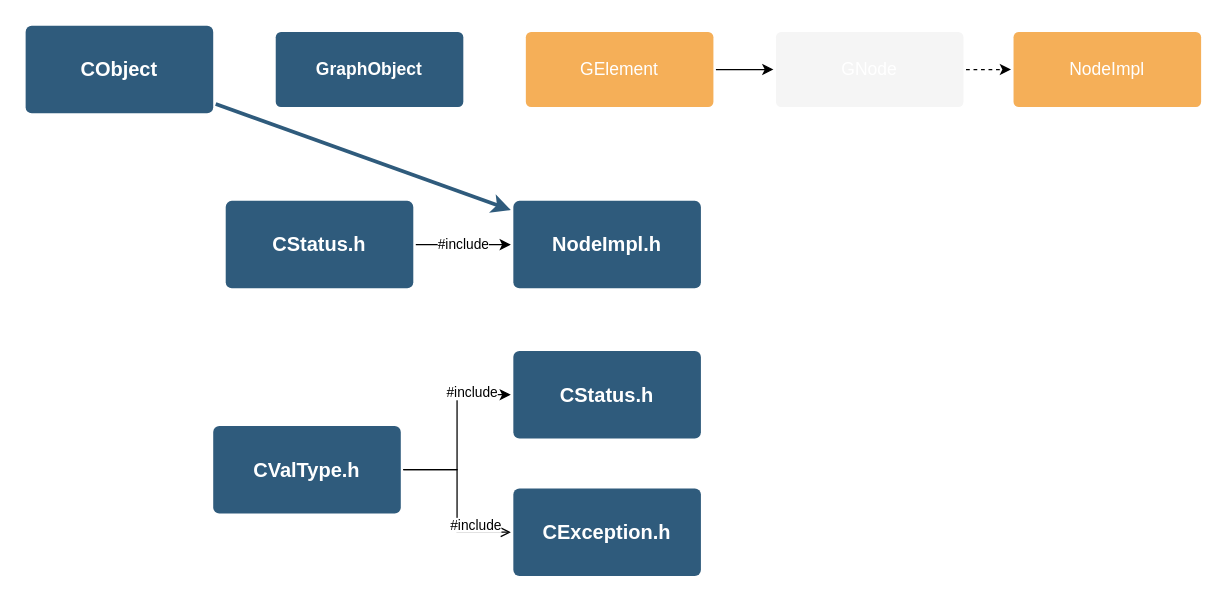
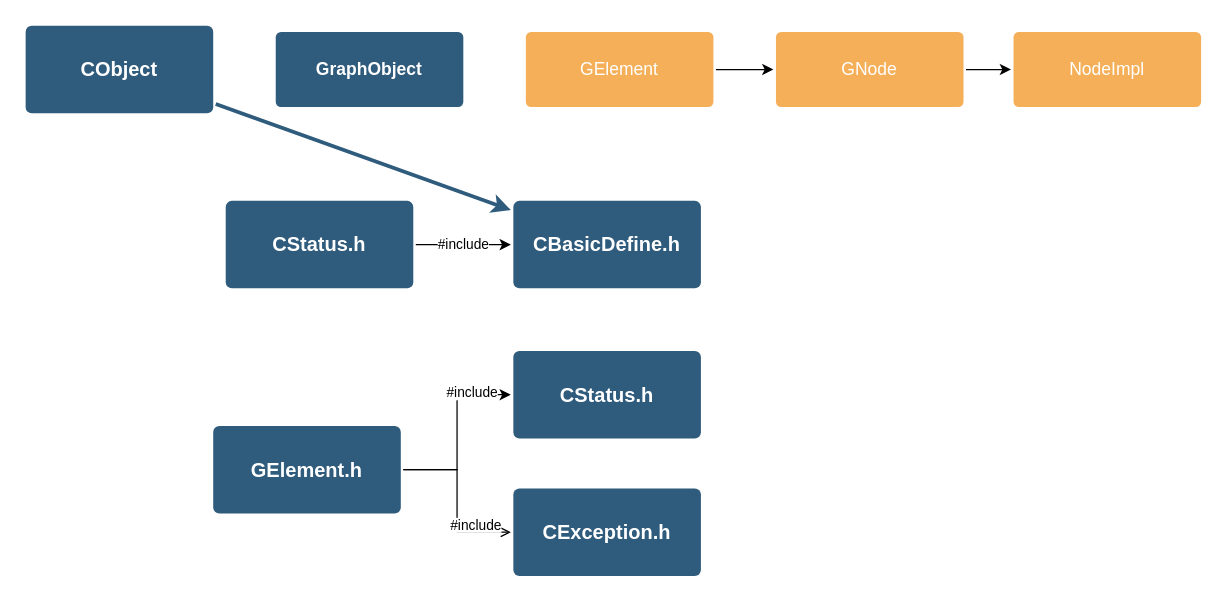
(869, 69) -> (869, 69)
(985, 69) -> (985, 69)
(607, 244) -> (607, 244)
(307, 469) -> (307, 469)
